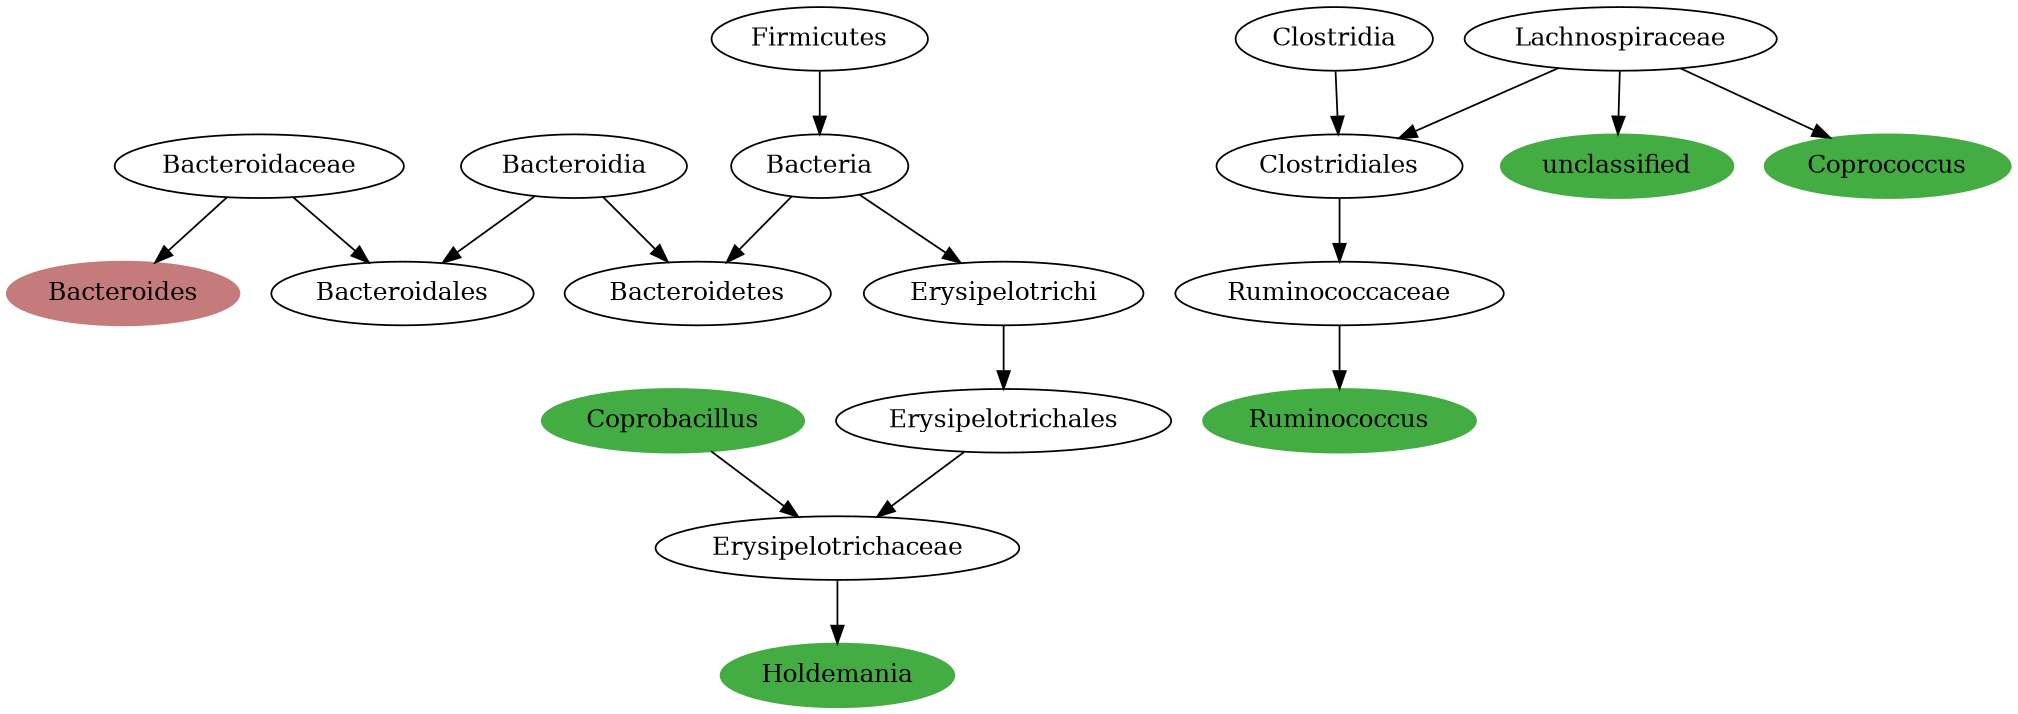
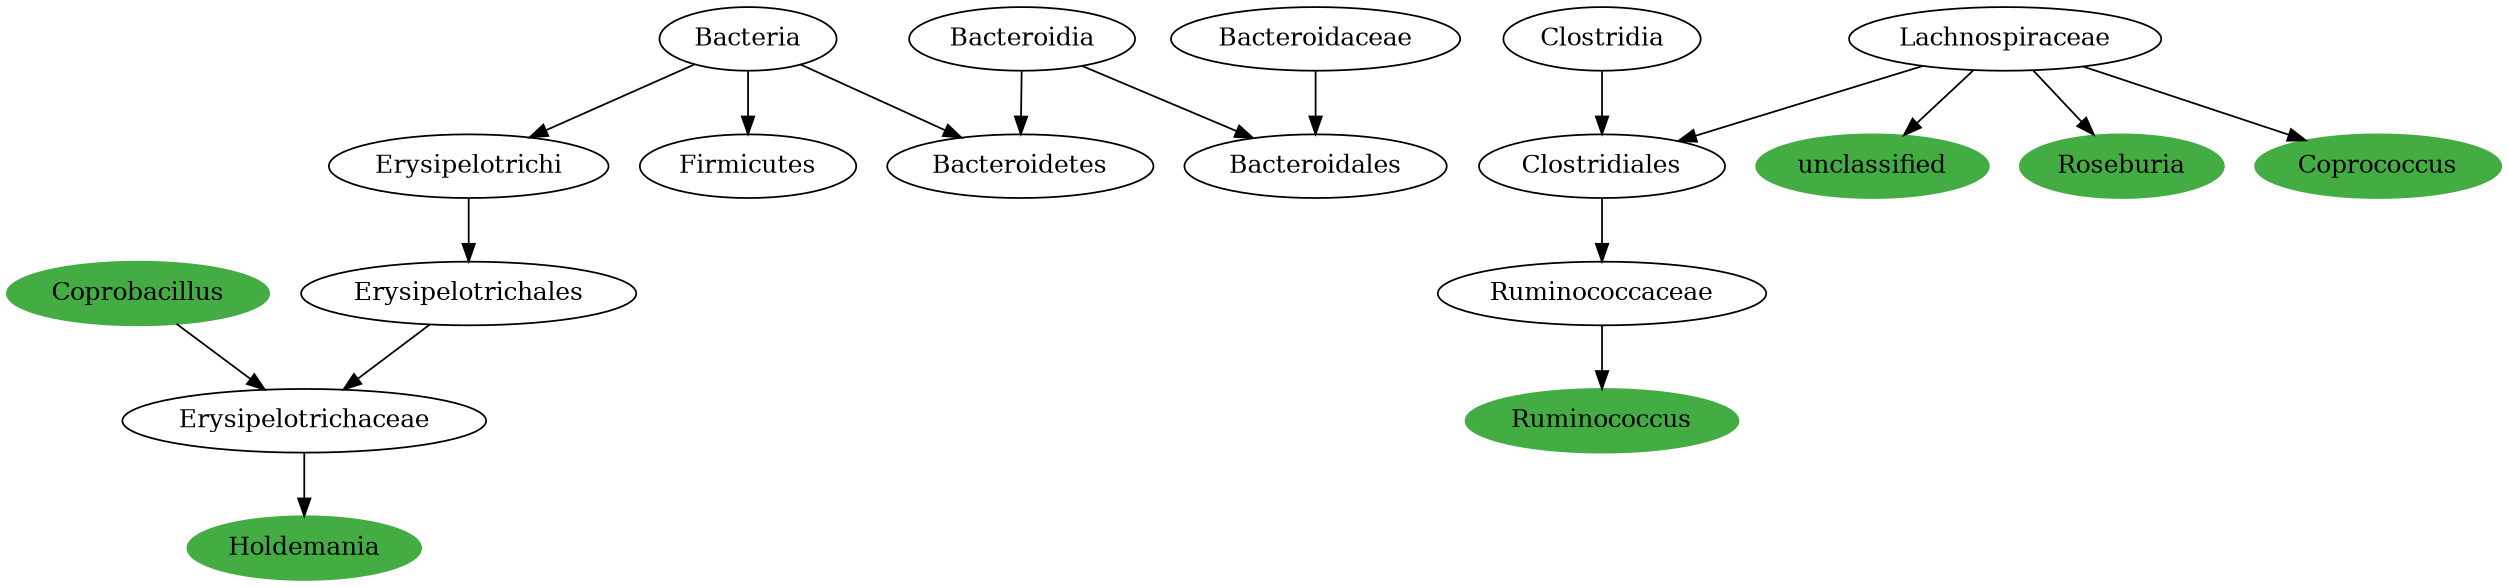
(820, 94) -> (748, 94)
none -> (2122, 166)
(123, 293) -> none
